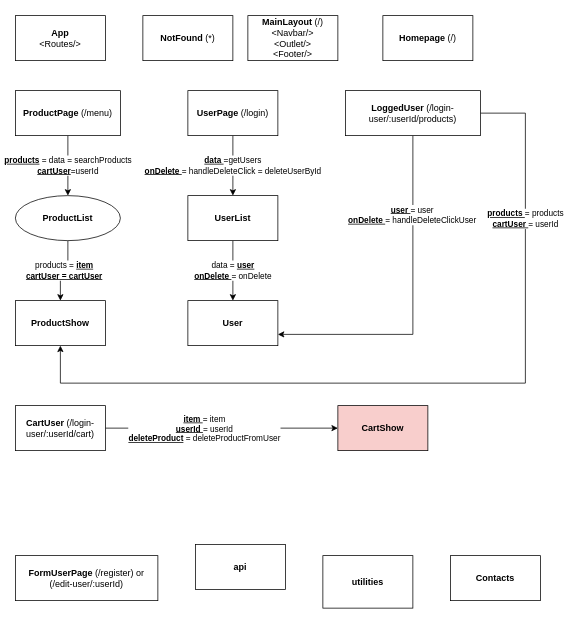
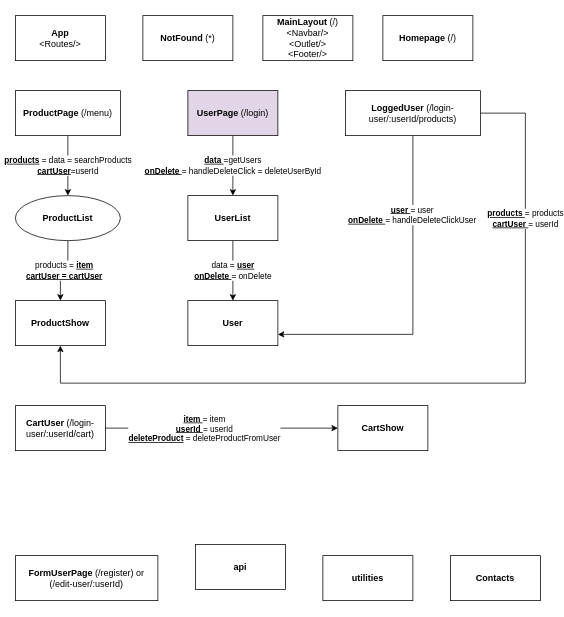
(293, 38) -> (308, 38)
(233, 113) -> (233, 113)
(383, 428) -> (383, 428)
(368, 582) -> (368, 578)
